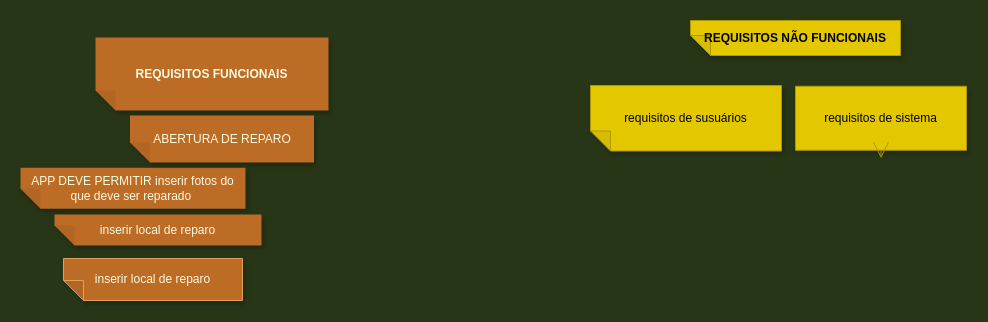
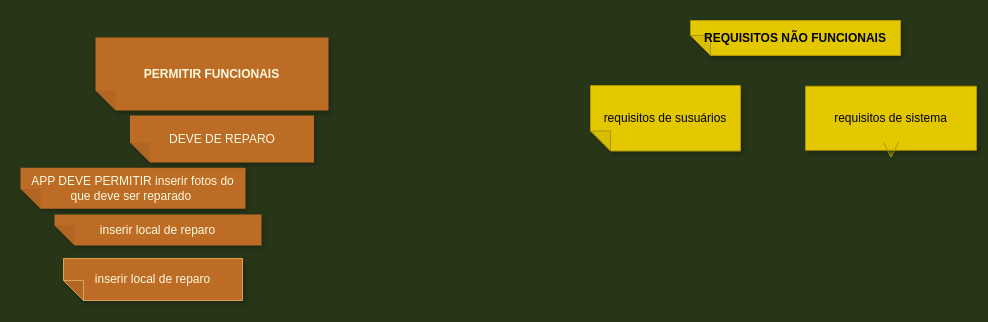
(212, 75) -> (212, 75)
(686, 118) -> (666, 118)
(881, 118) -> (891, 118)
(223, 140) -> (223, 140)
